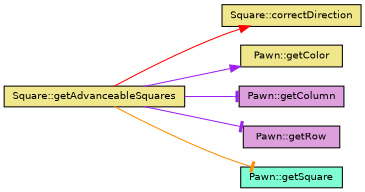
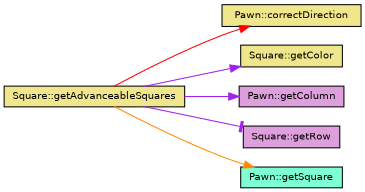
(292, 16) -> (292, 16)
(292, 56) -> (292, 56)
(209, 96) -> (209, 96)
(292, 137) -> (292, 137)
(180, 139) -> (180, 139)
